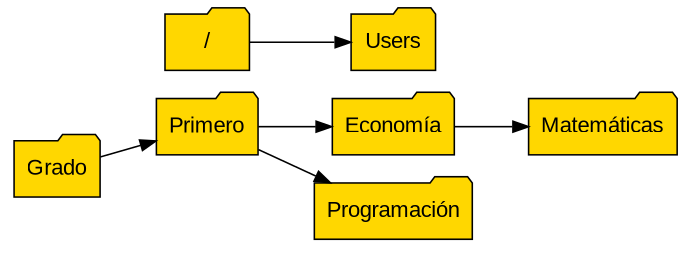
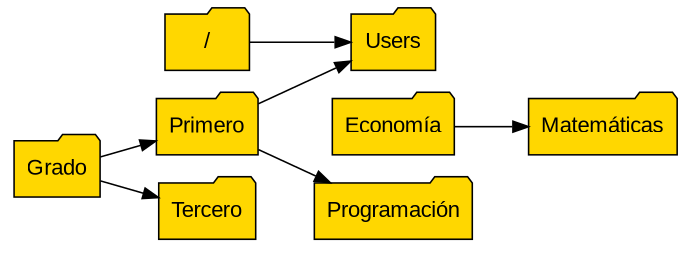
(287, 127) -> (297, 86)
none -> (207, 211)
